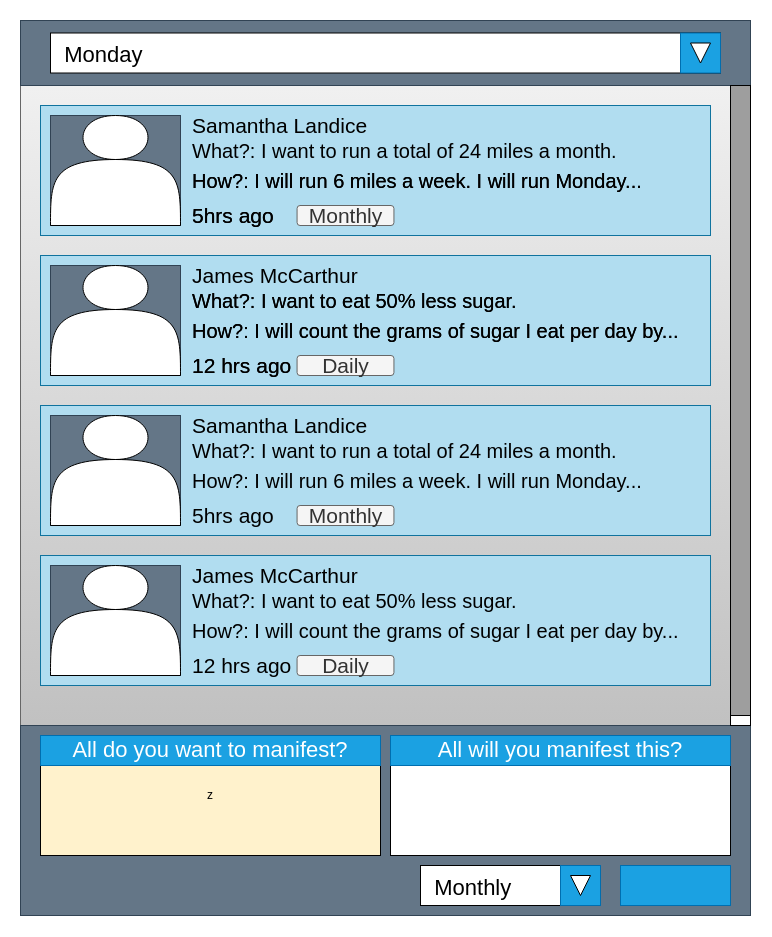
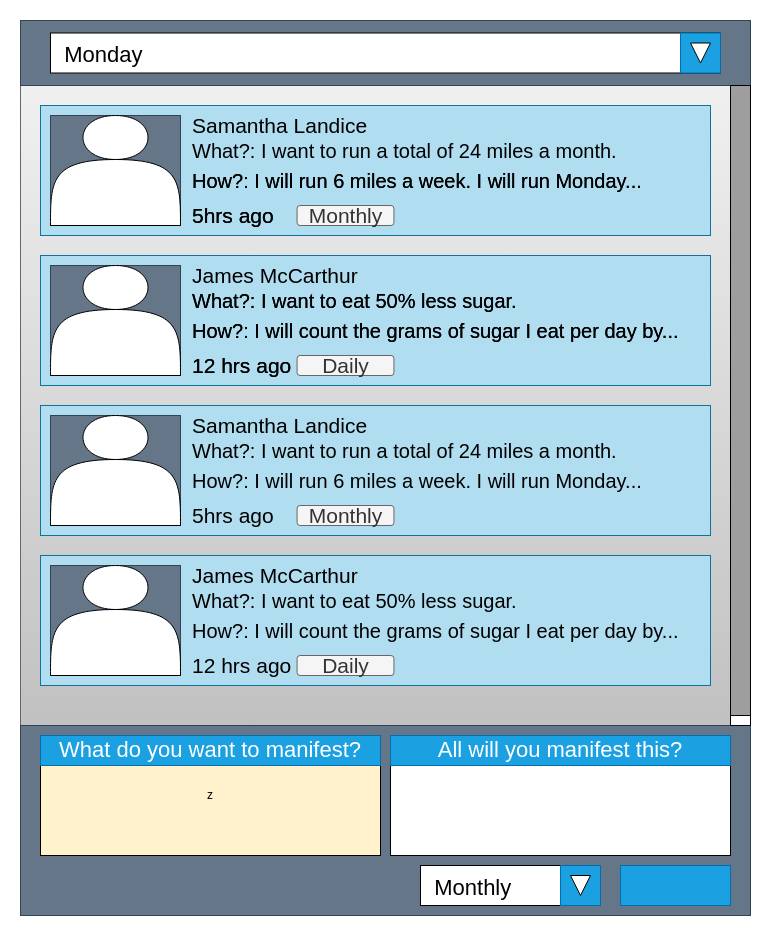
(211, 751) -> (211, 751)
